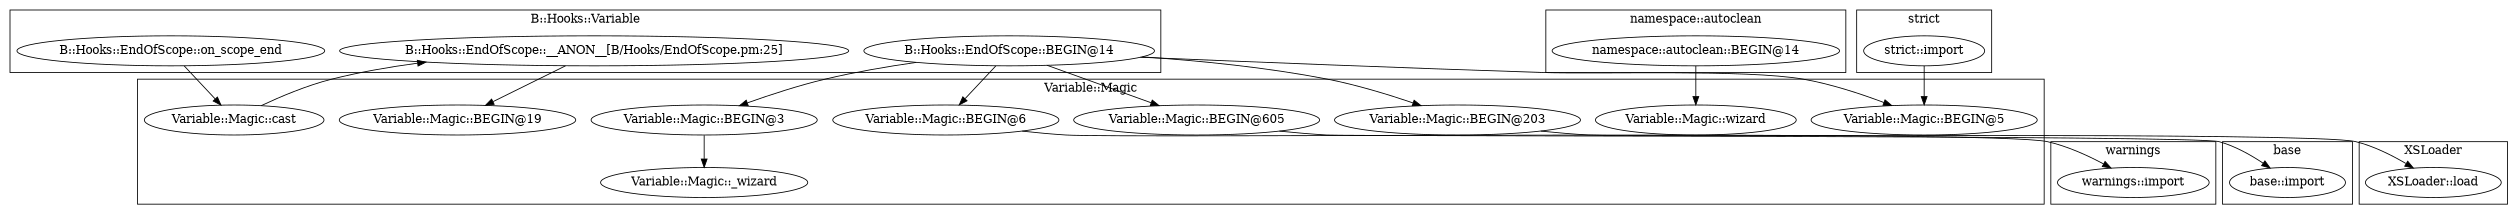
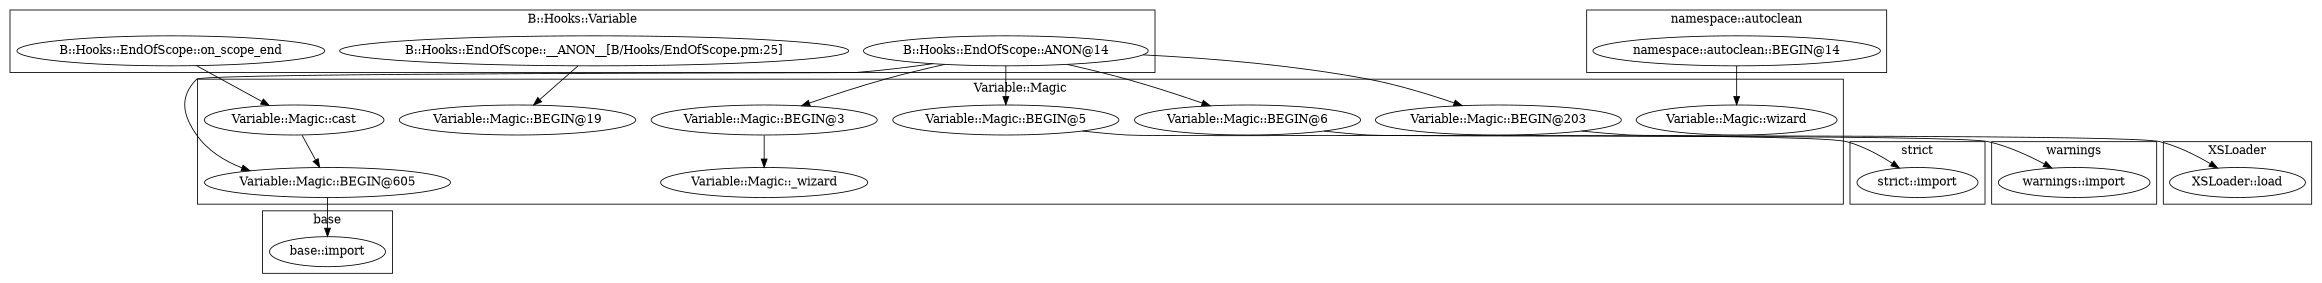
(1009, 51) -> (1006, 51)
(314, 84) -> (309, 148)
(1924, 84) -> (1306, 136)
